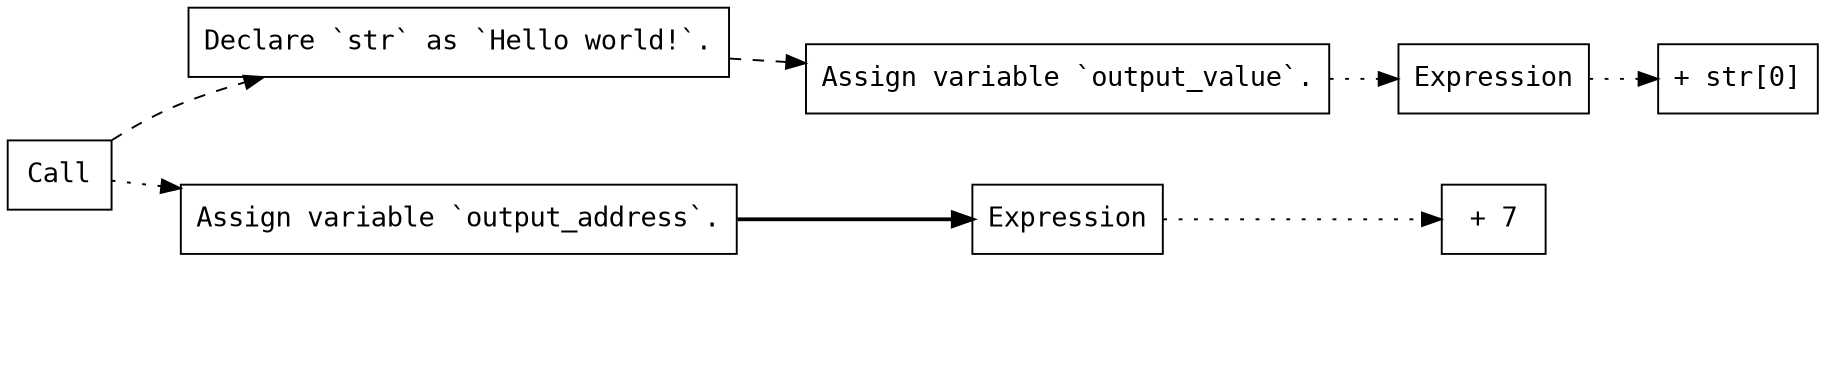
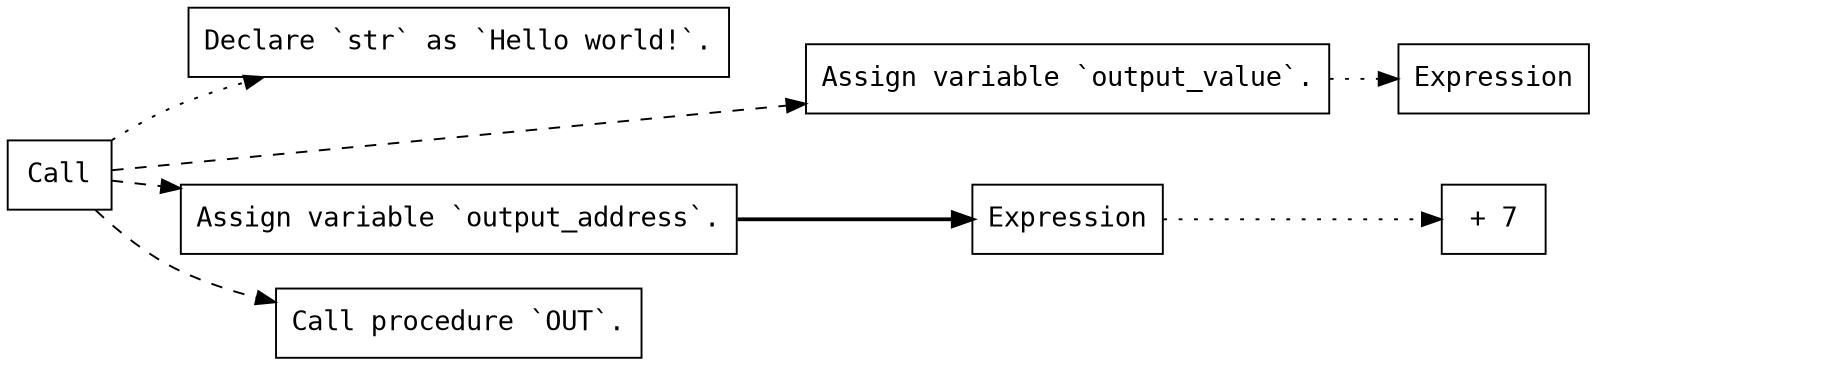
(758, 60) -> (449, 138)
(1738, 79) -> none
(176, 106) -> (176, 106)
(136, 183) -> (136, 183)
none -> (459, 323)
